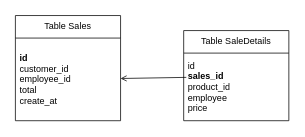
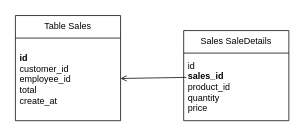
(236, 42) -> (236, 42)
(212, 87) -> (212, 87)
